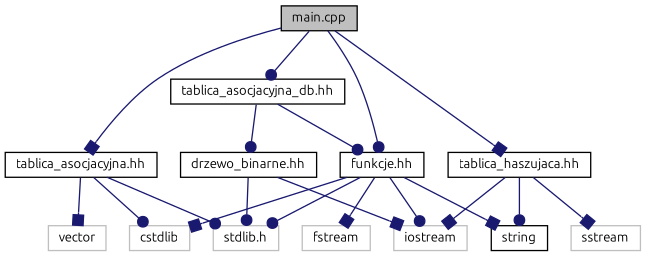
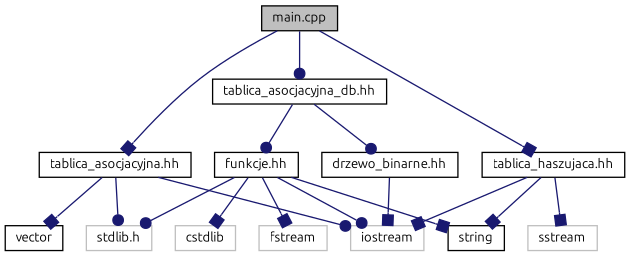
(359, 83) -> none
(247, 196) -> none
(519, 196) -> (520, 197)
(116, 198) -> (249, 201)
(77, 238) -> (34, 238)
